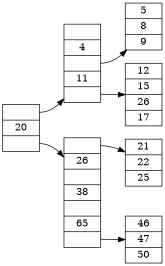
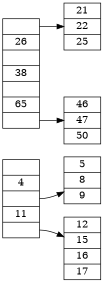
(144, 102) -> (82, 256)
(21, 128) -> none
